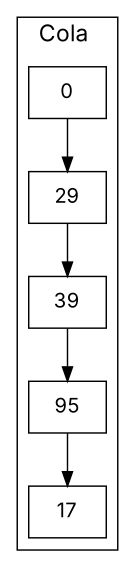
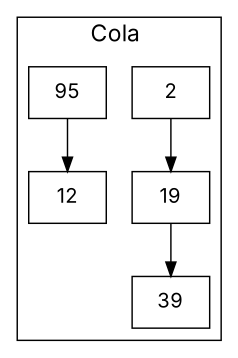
(67, 93) -> (171, 93)
(67, 197) -> (171, 197)
(67, 348) -> none
(67, 512) -> (67, 197)
